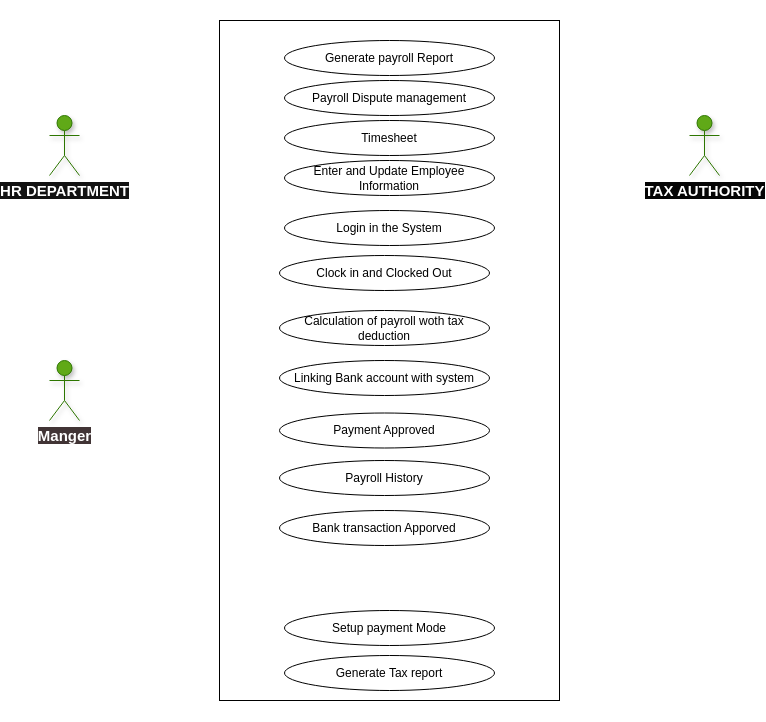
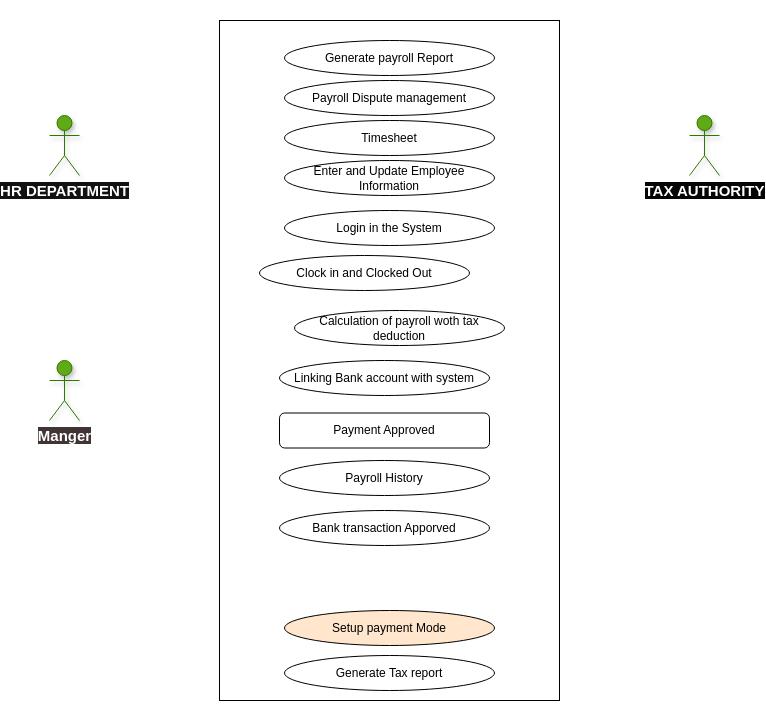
(385, 273) -> (365, 273)
(385, 328) -> (400, 328)
(385, 431) -> (385, 431)
(390, 628) -> (390, 628)
